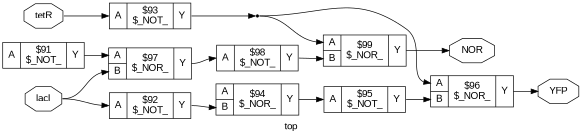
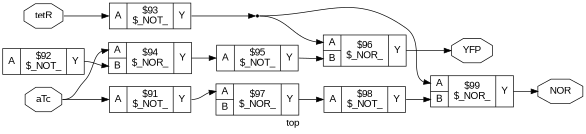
(43, 99) -> none
none -> (43, 99)
